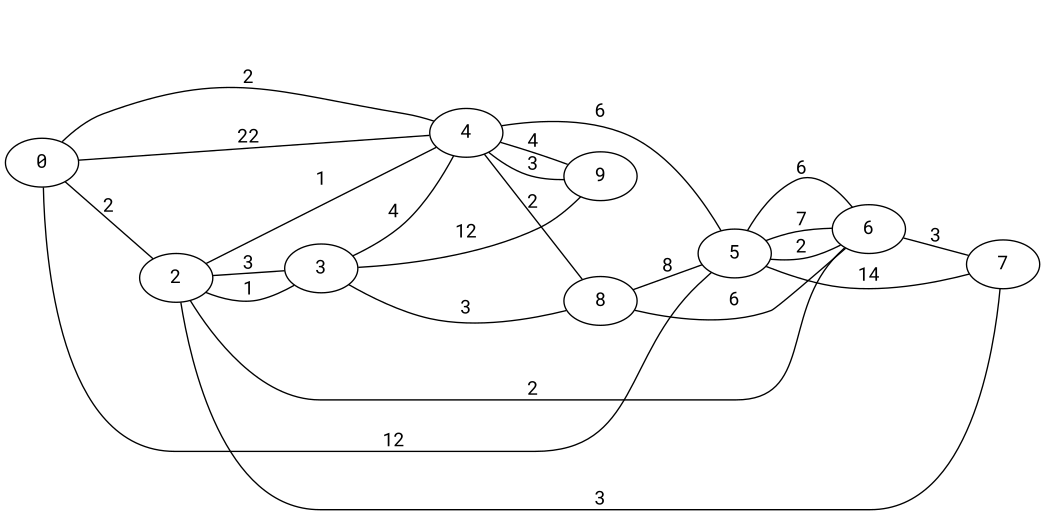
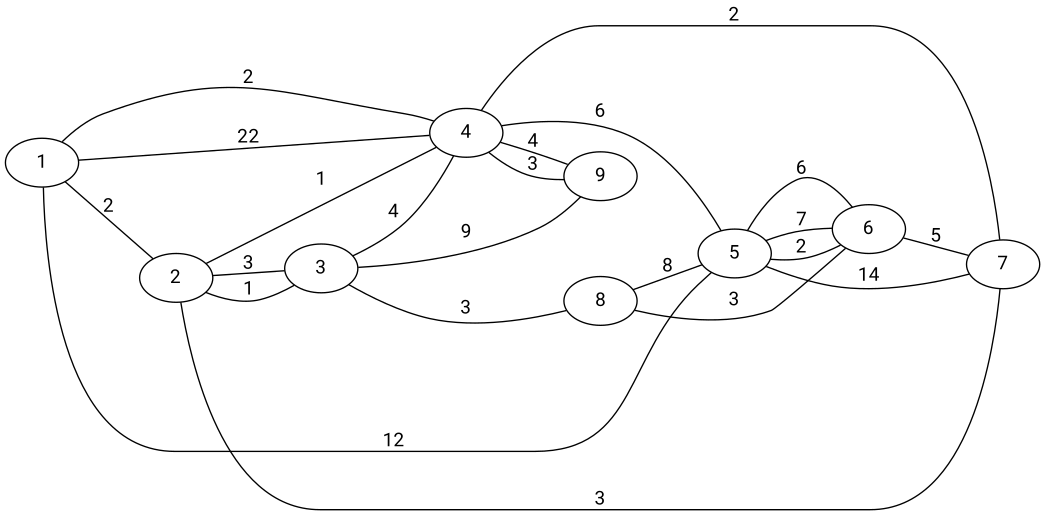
(42, 163) -> (42, 163)
(533, 217) -> (795, 26)
(466, 232) -> (466, 232)
(936, 237) -> (936, 237)
(735, 300) -> (735, 300)
(543, 400) -> none
